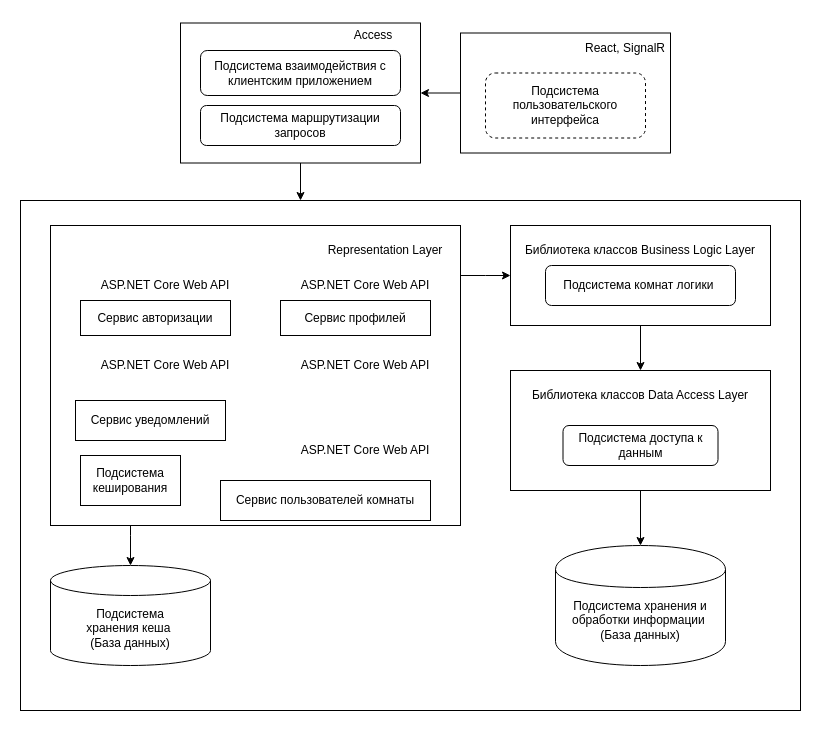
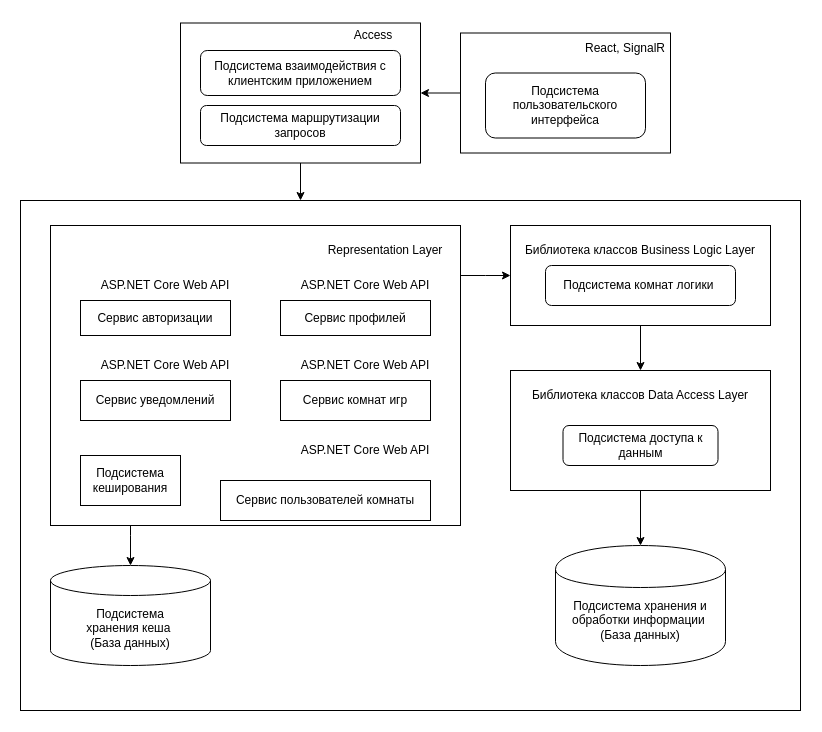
(566, 106) -> (566, 106)
none -> (356, 401)
(151, 421) -> (156, 401)
